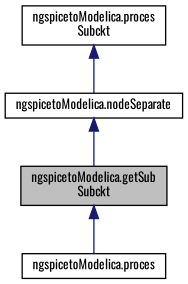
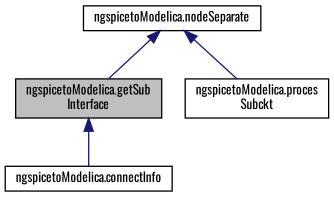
(94, 76) -> (215, 59)
(94, 186) -> (89, 98)
(94, 266) -> (89, 179)
